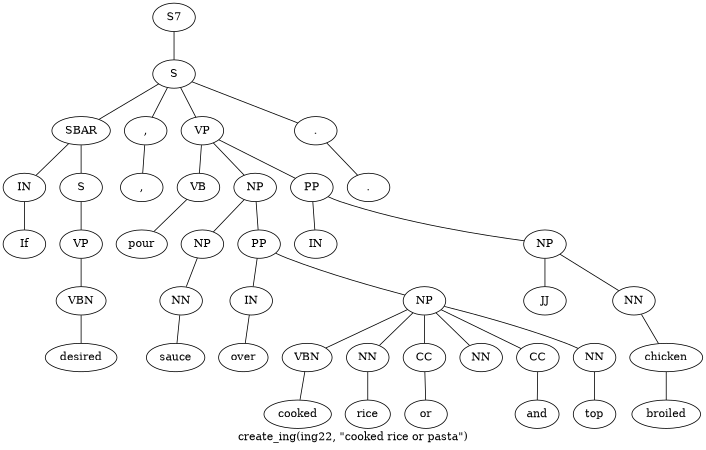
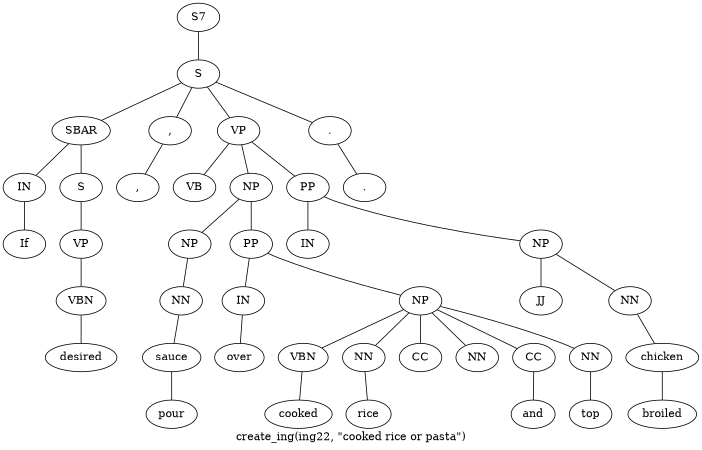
(170, 215) -> (172, 386)
(426, 414) -> none
